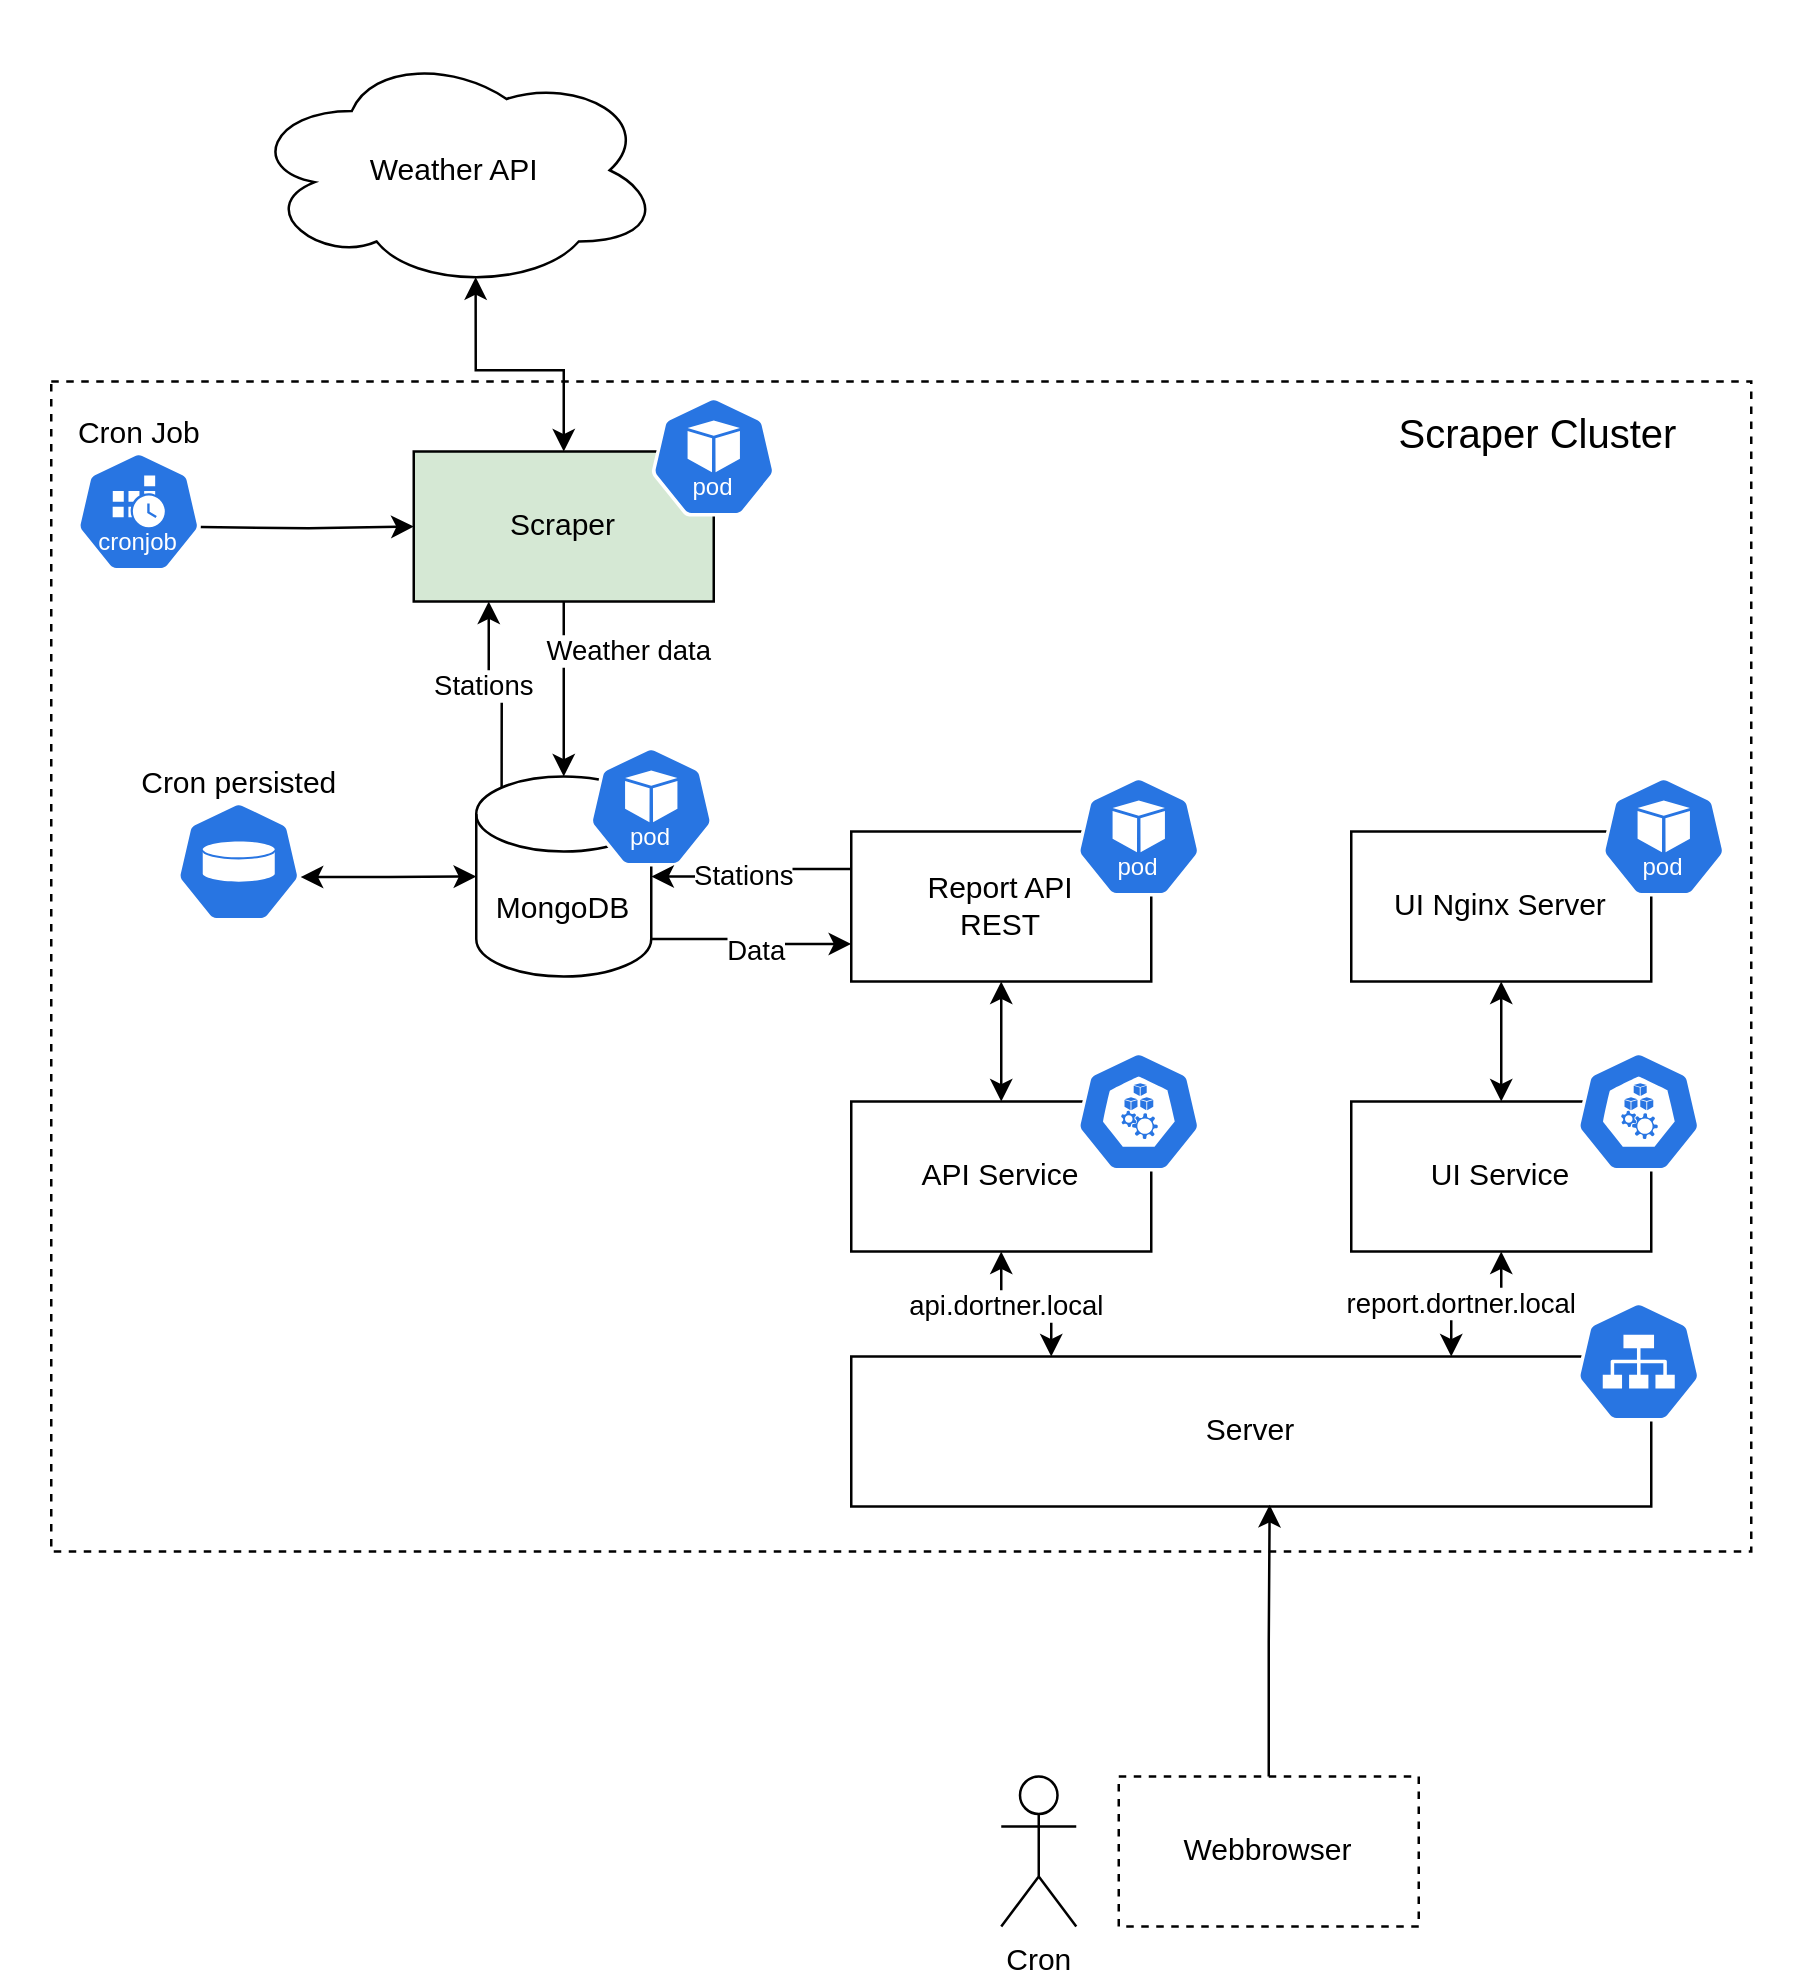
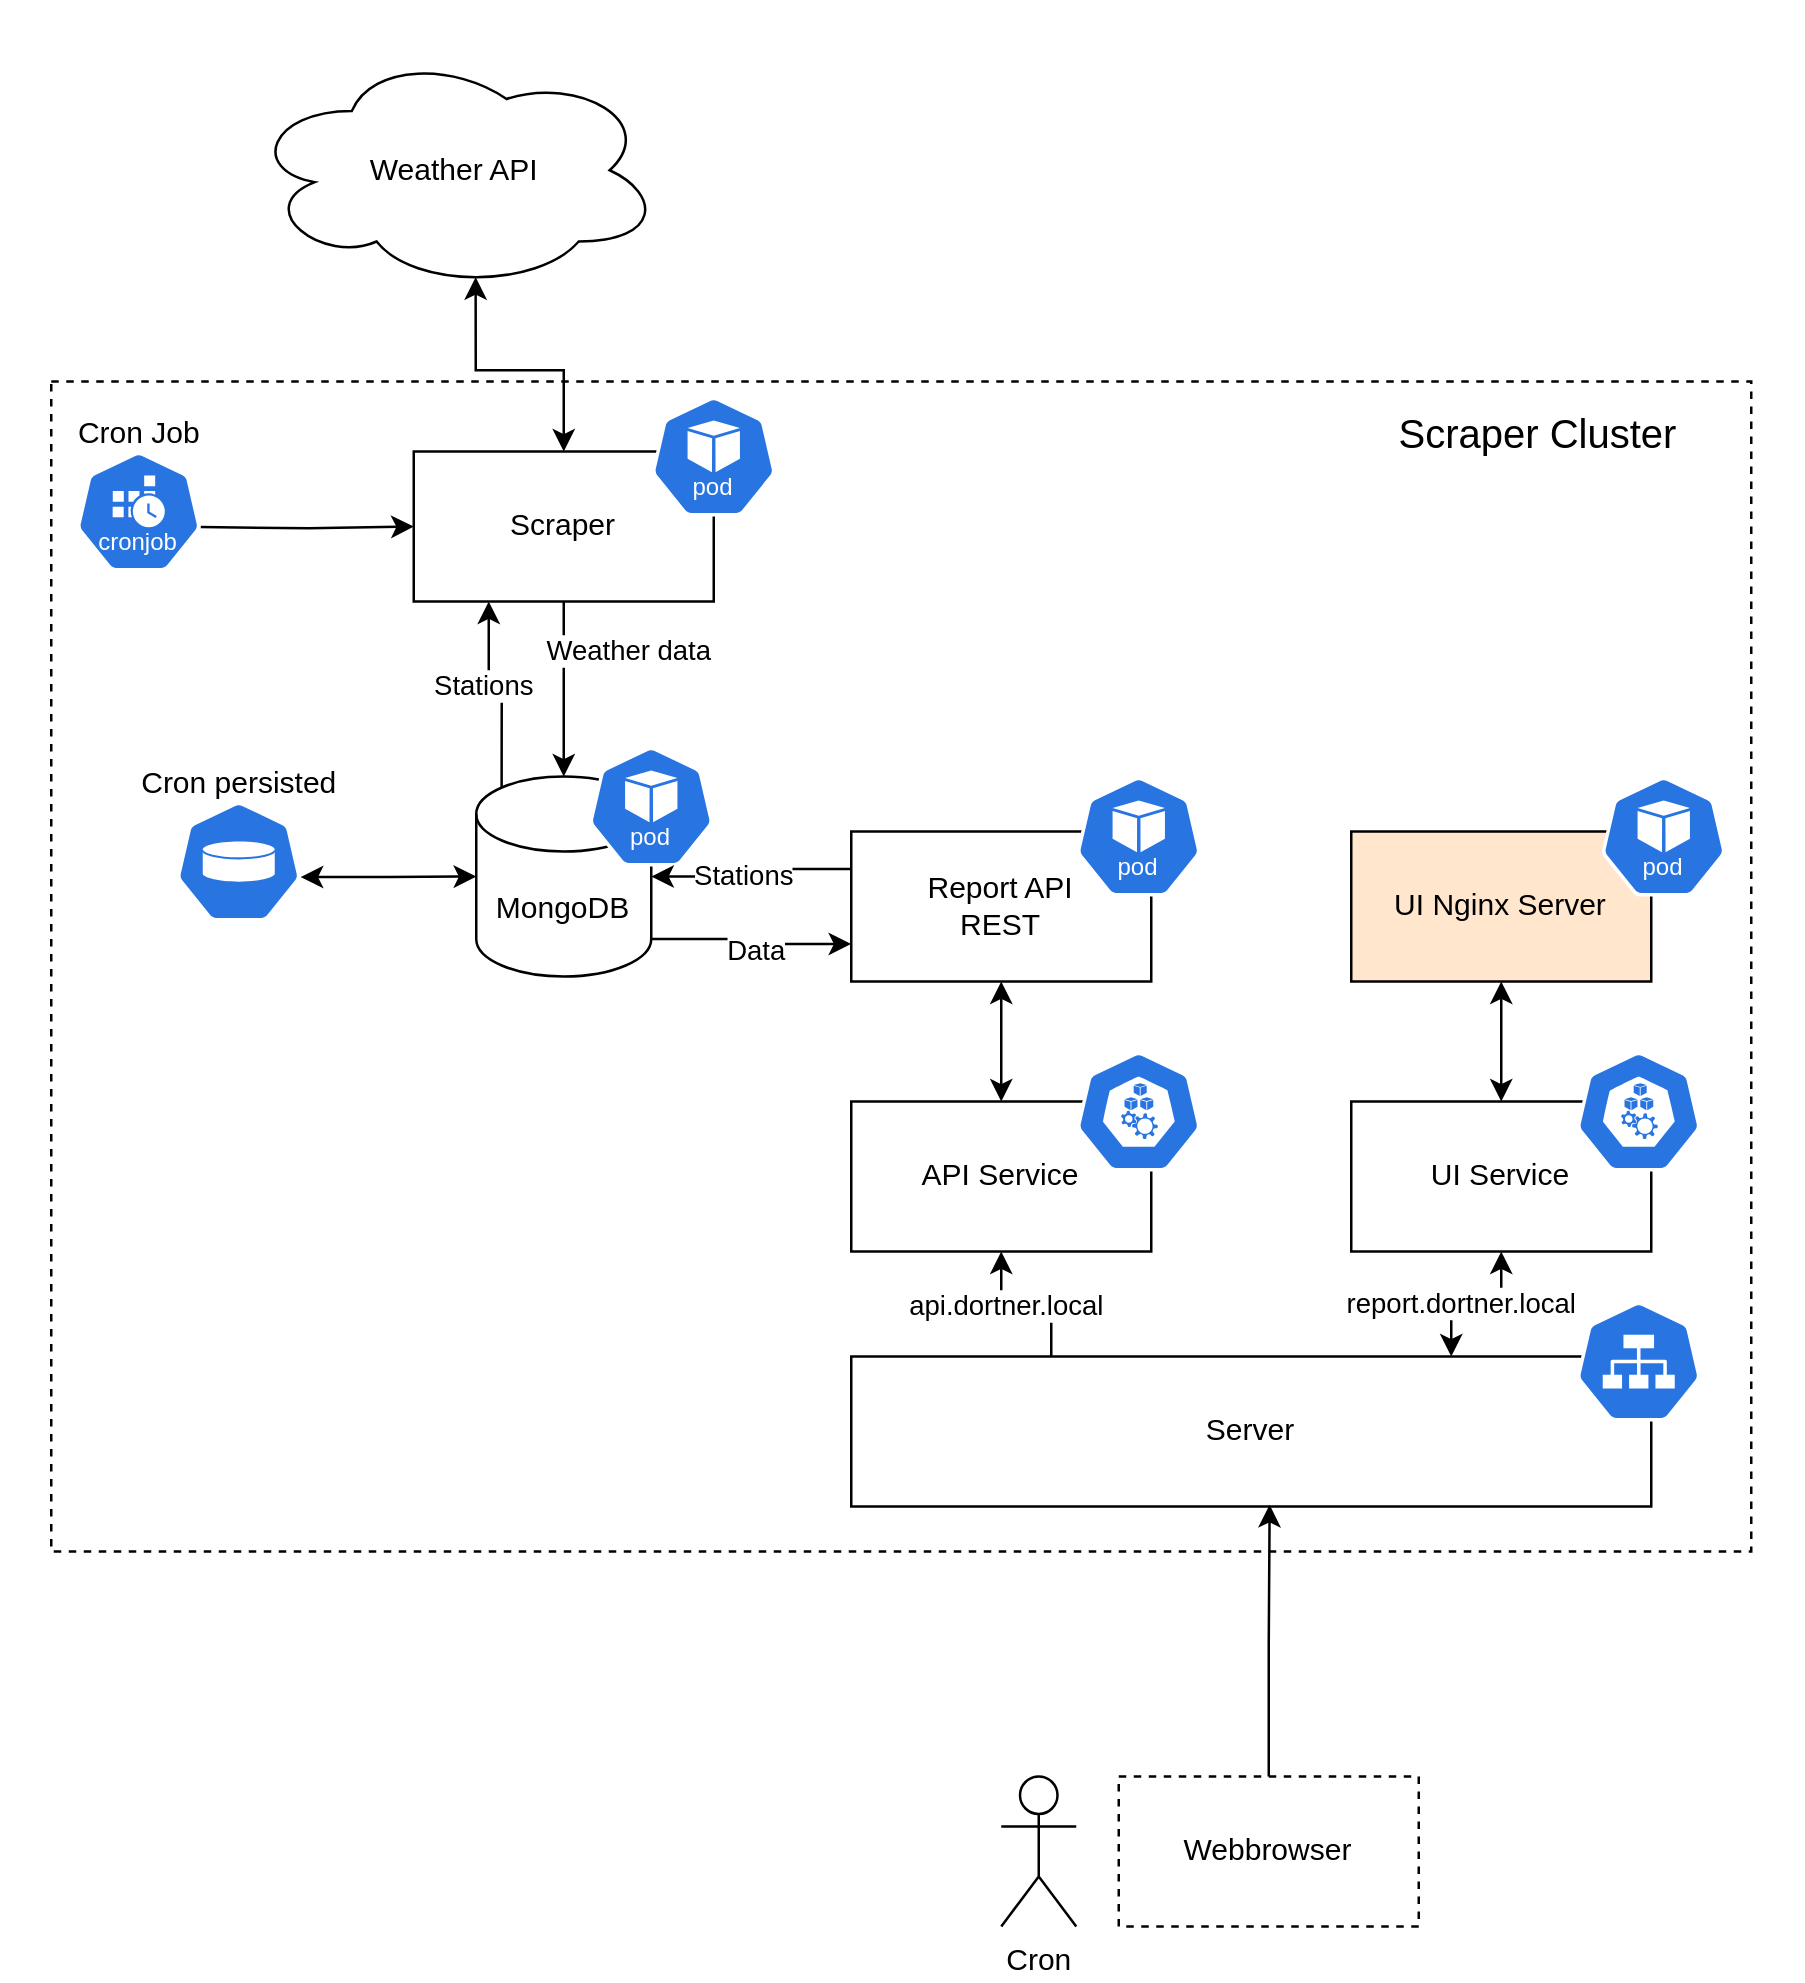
(564, 526) -> (564, 526)
(1501, 906) -> (1501, 906)
(1051, 1338) -> (1051, 1345)
